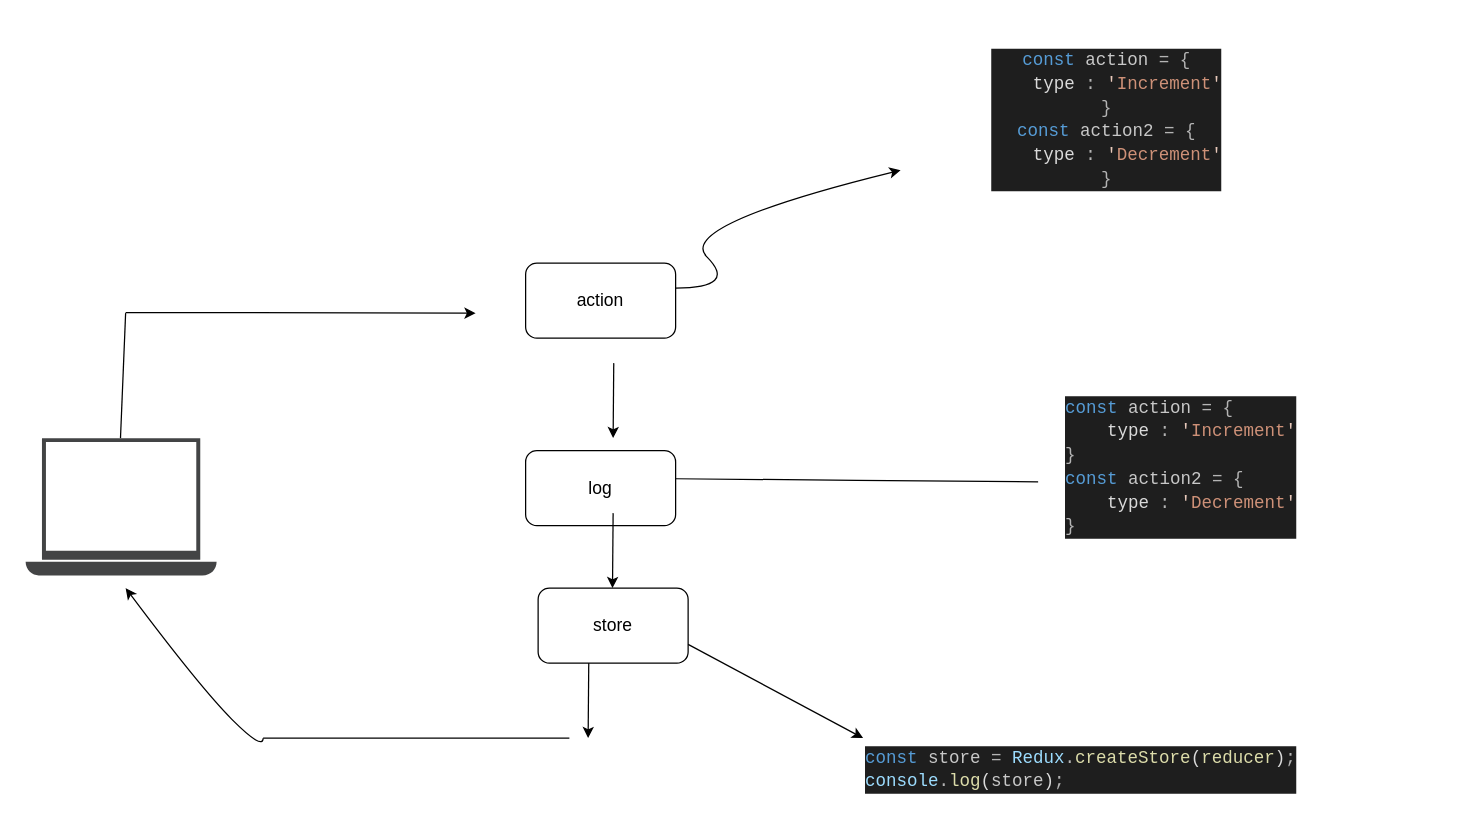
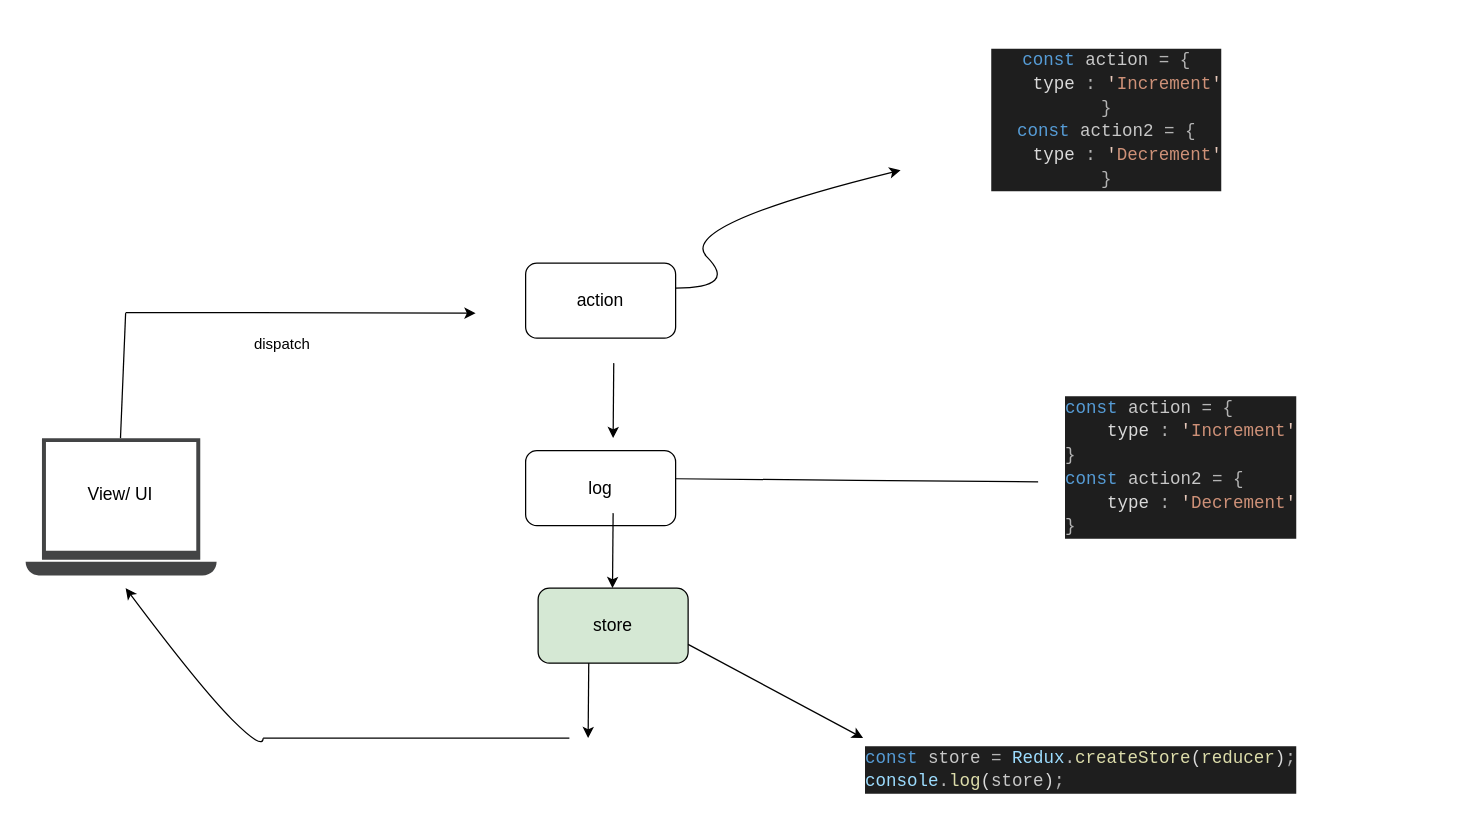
none -> (282, 344)
none -> (121, 494)
(613, 626) -> (613, 626)
